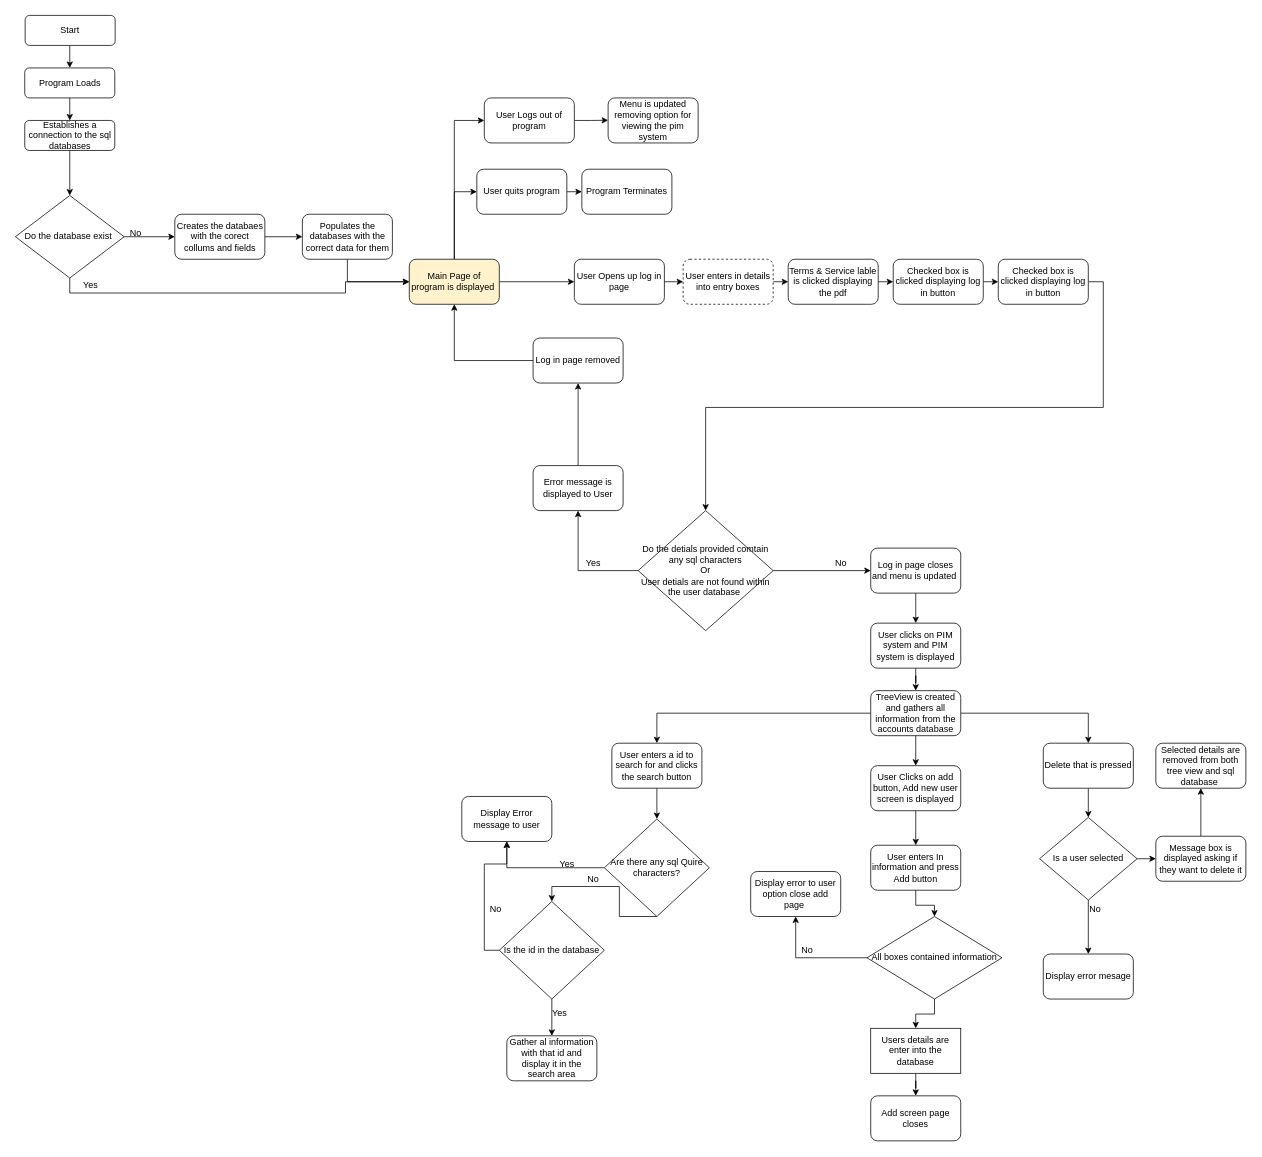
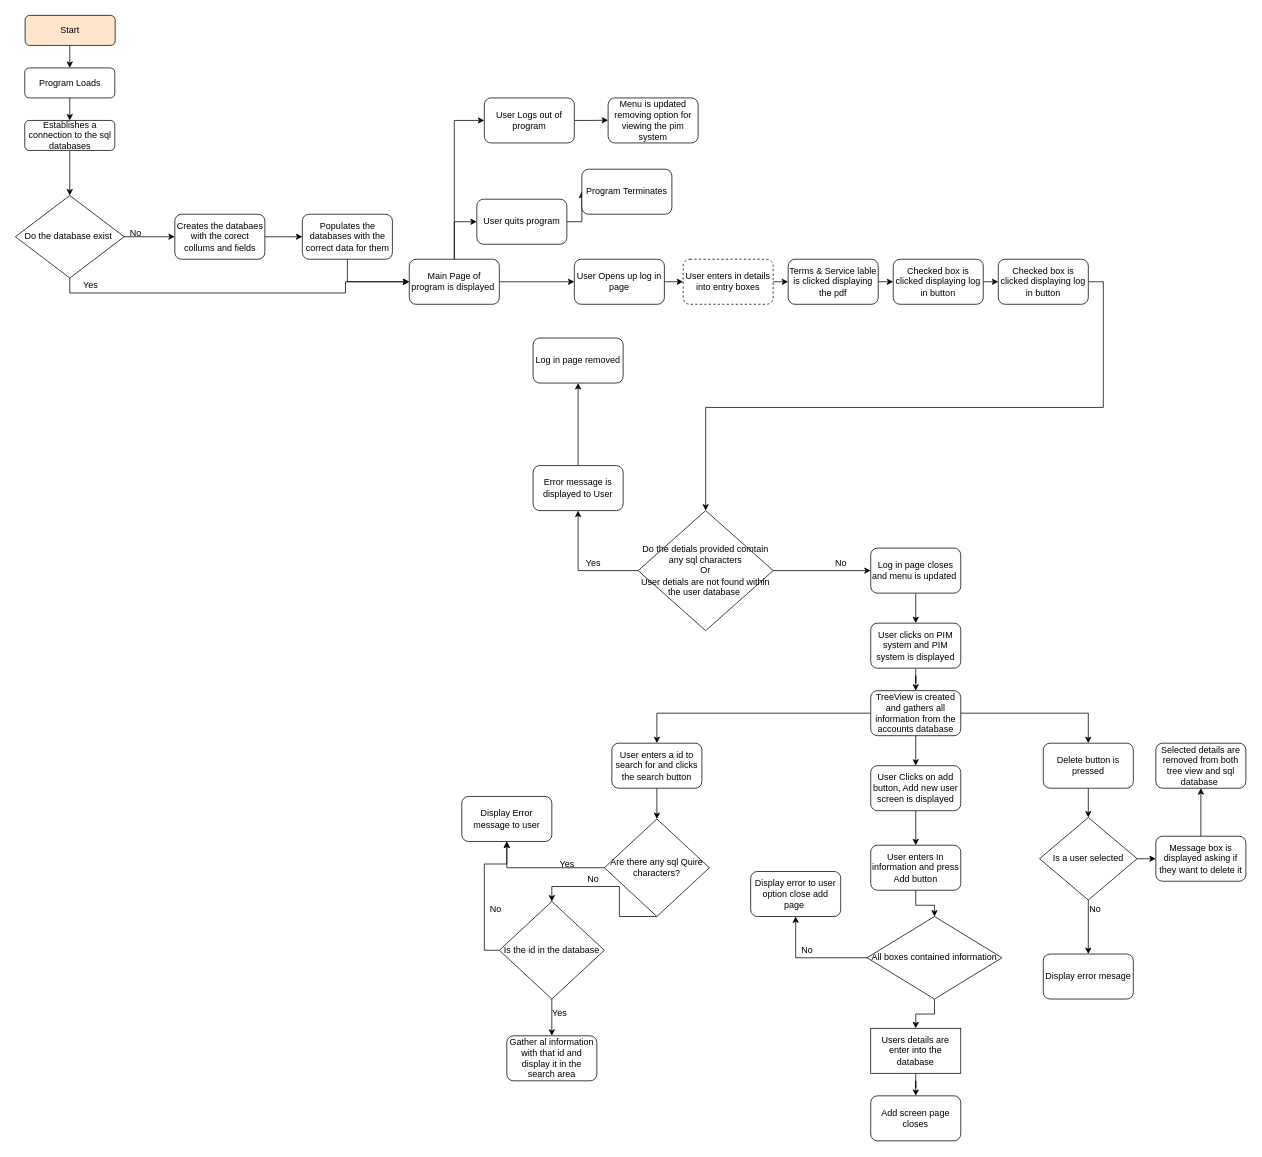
(70, 30) -> (70, 30)
(522, 192) -> (522, 222)
(454, 282) -> (454, 282)
(468, 360) -> none
(1088, 765) -> (1088, 765)
